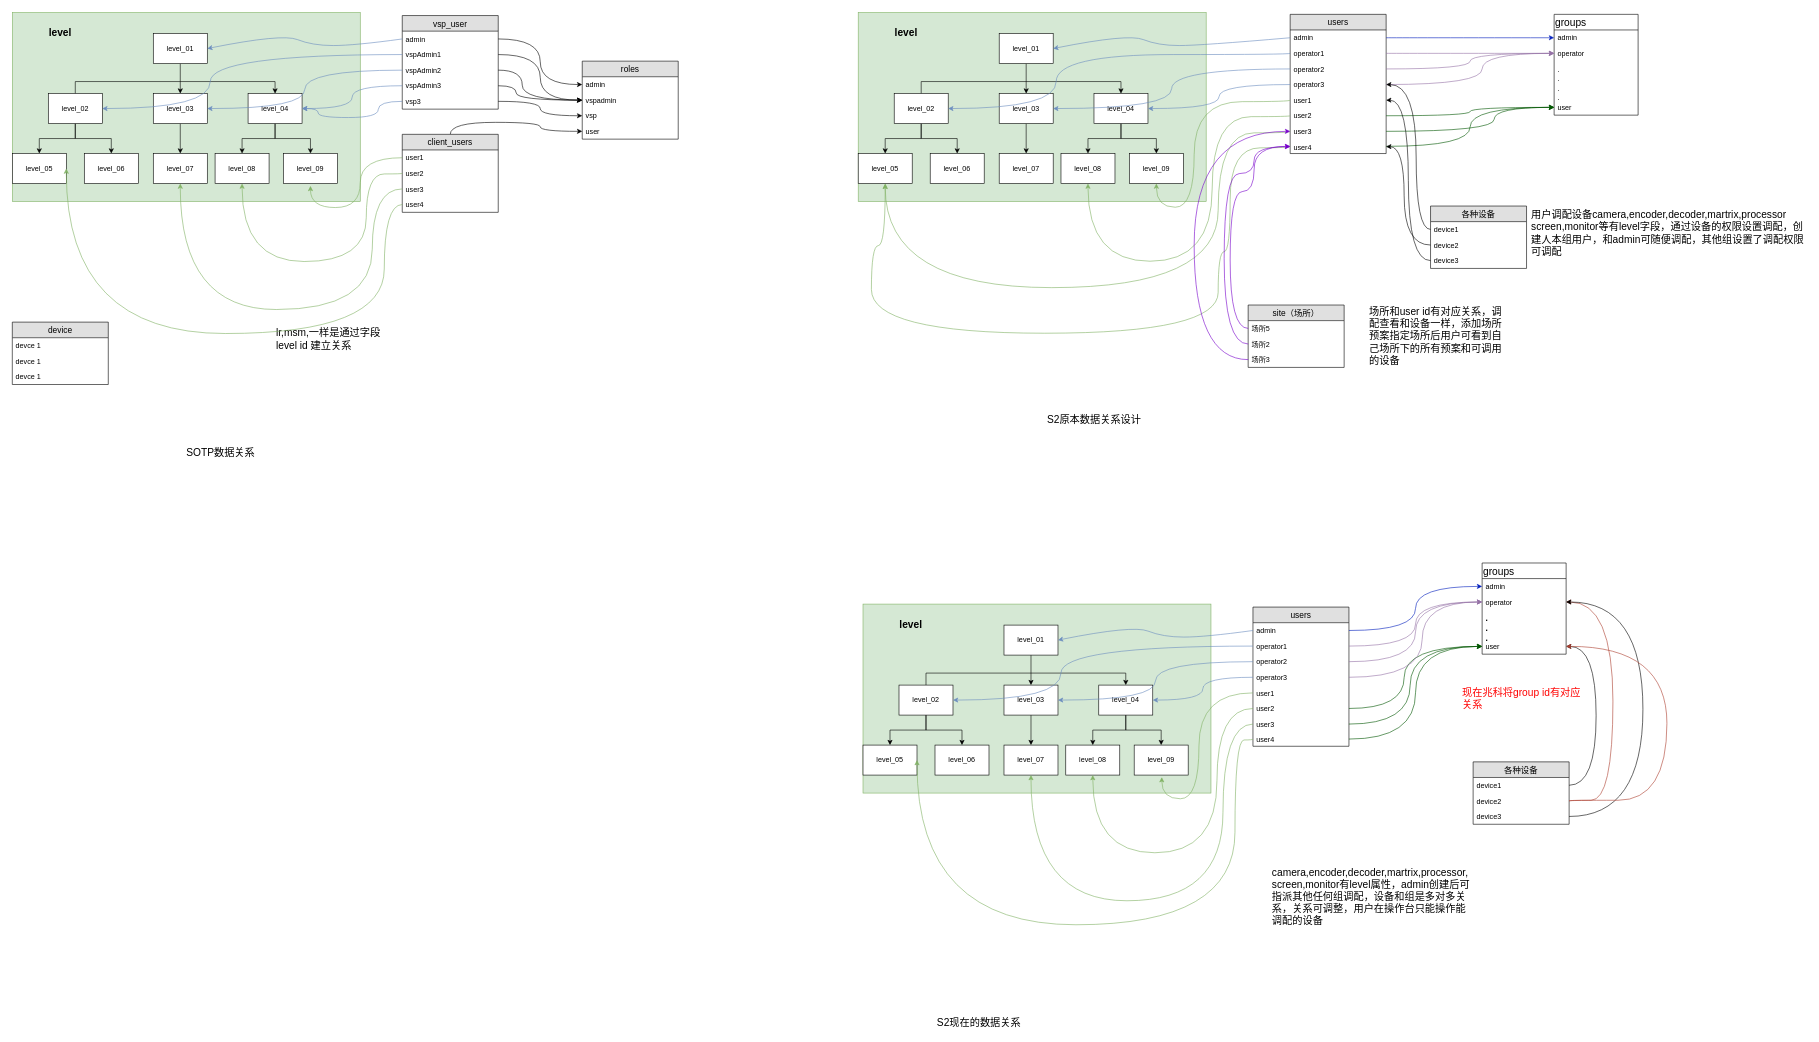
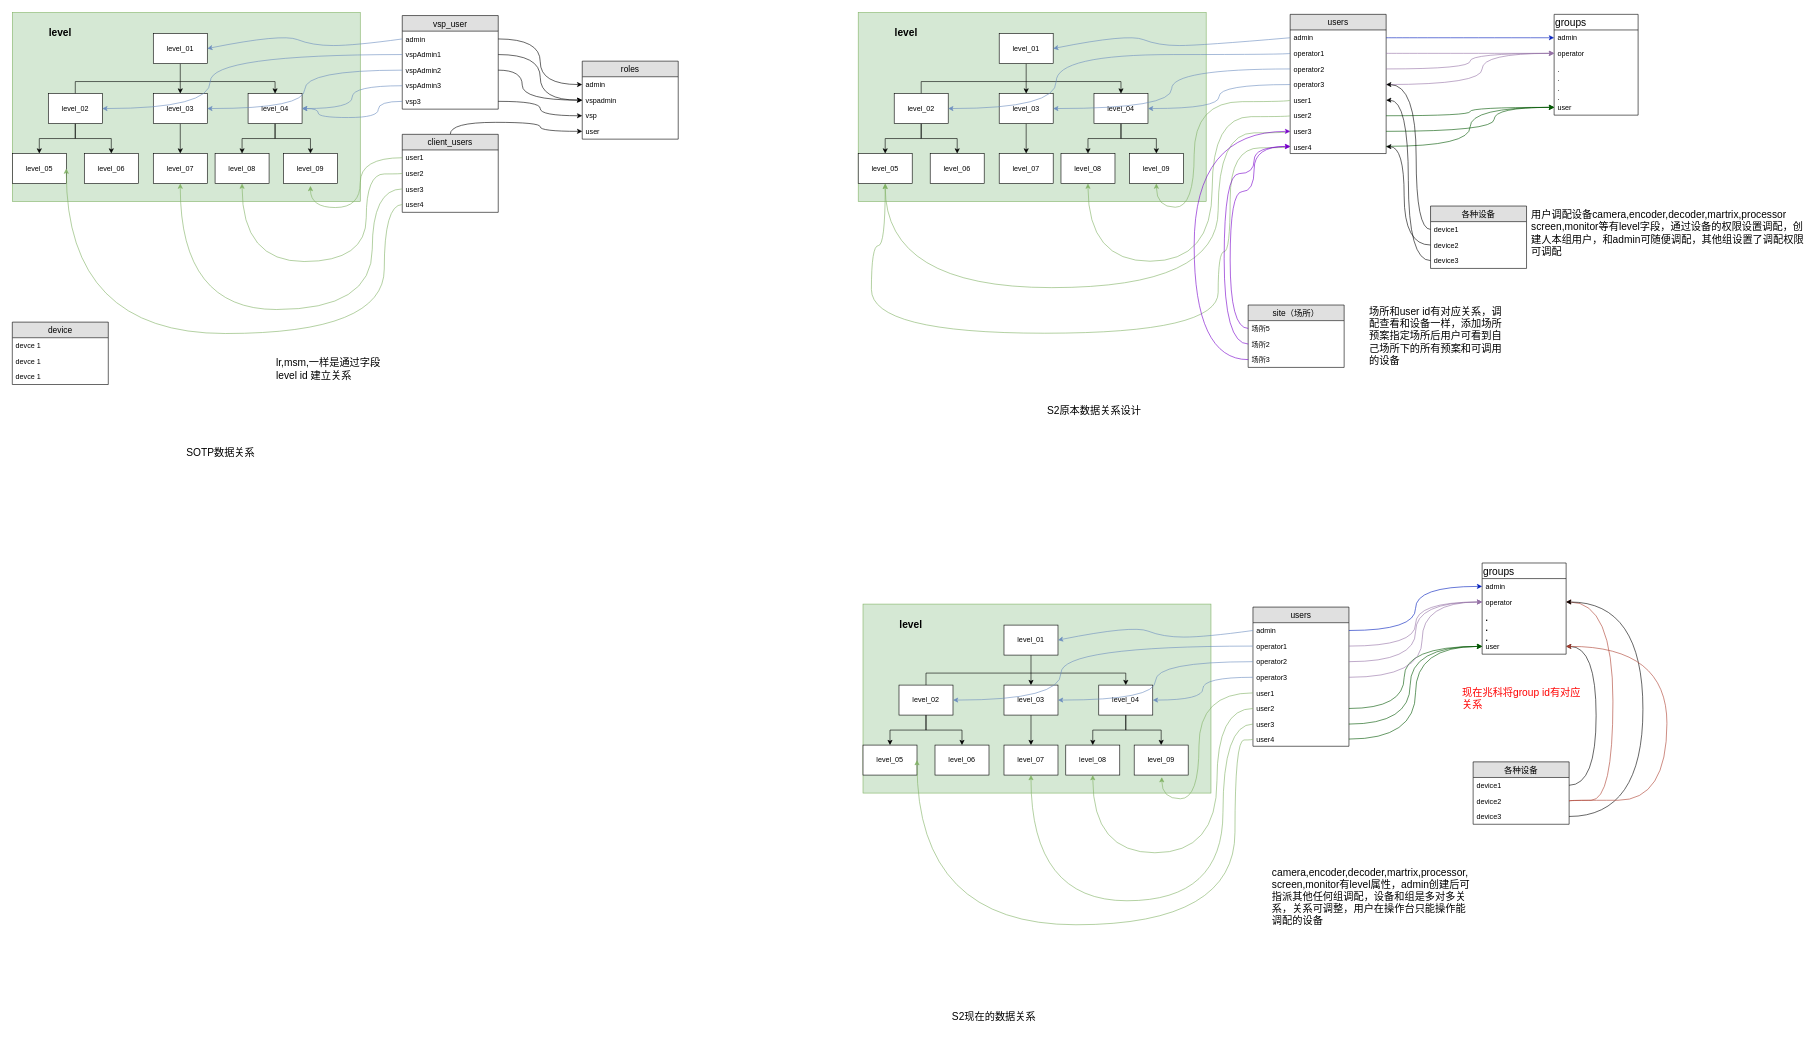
(525, 97) -> none
(329, 339) -> (329, 369)
(1094, 419) -> (1094, 410)
(979, 1023) -> (994, 1017)
